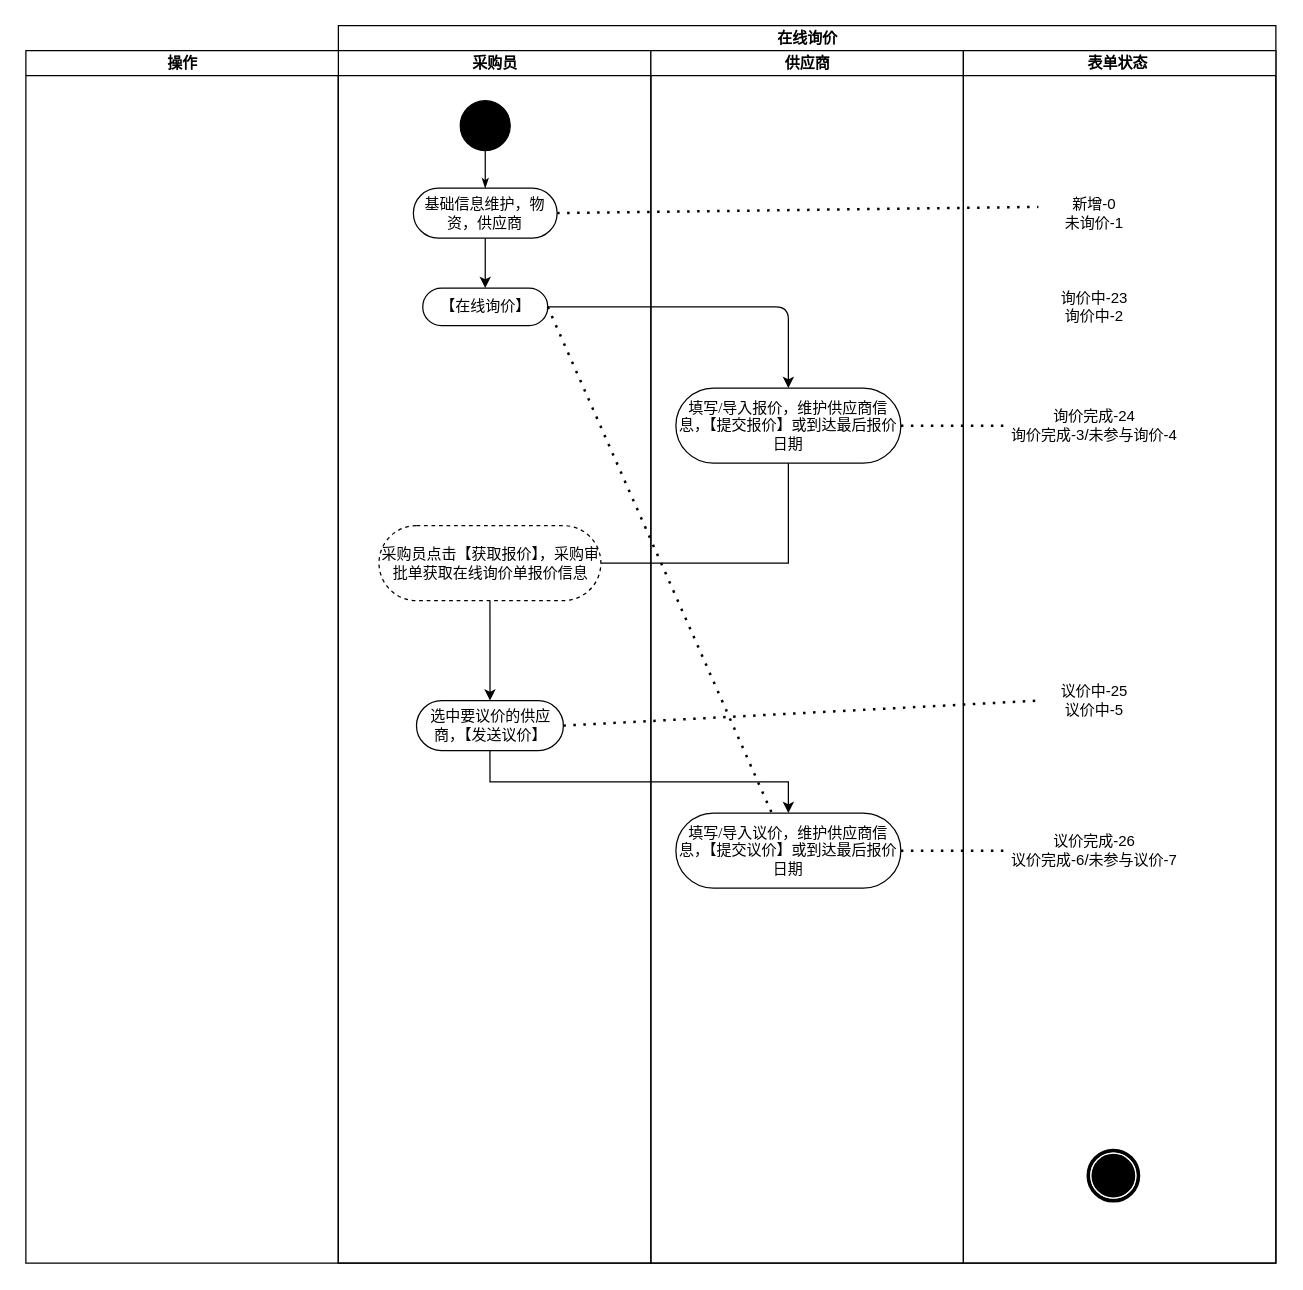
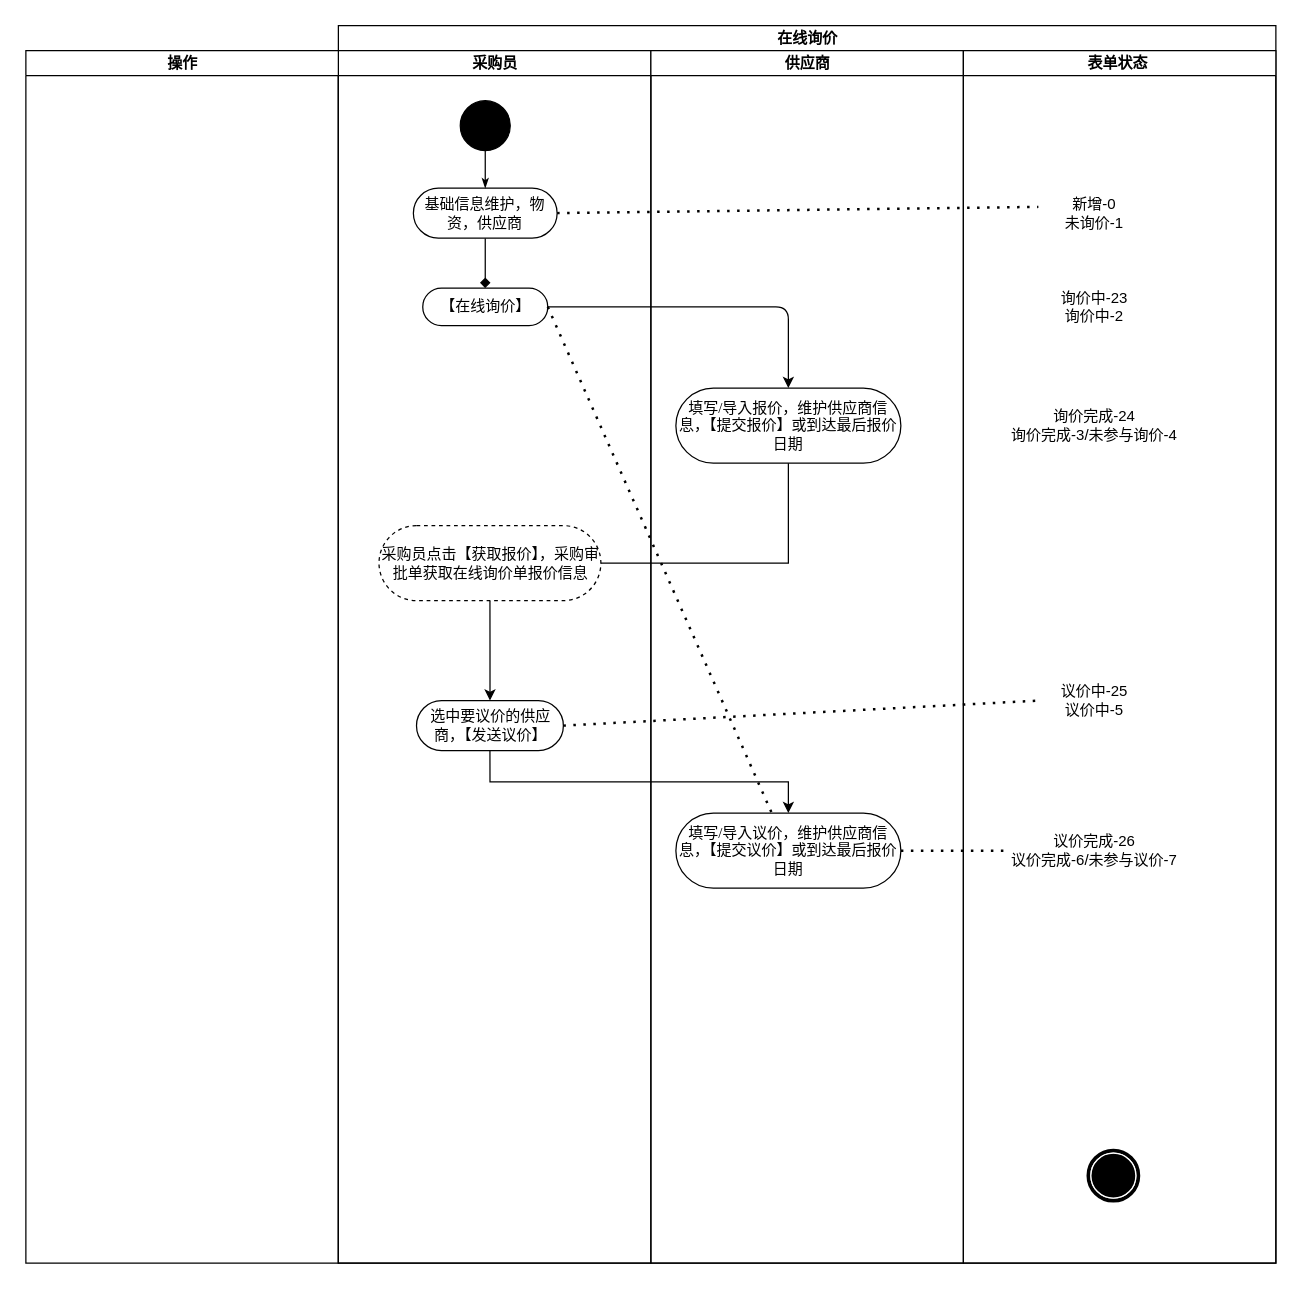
(485, 278) -> (485, 277)
(930, 426) -> none
